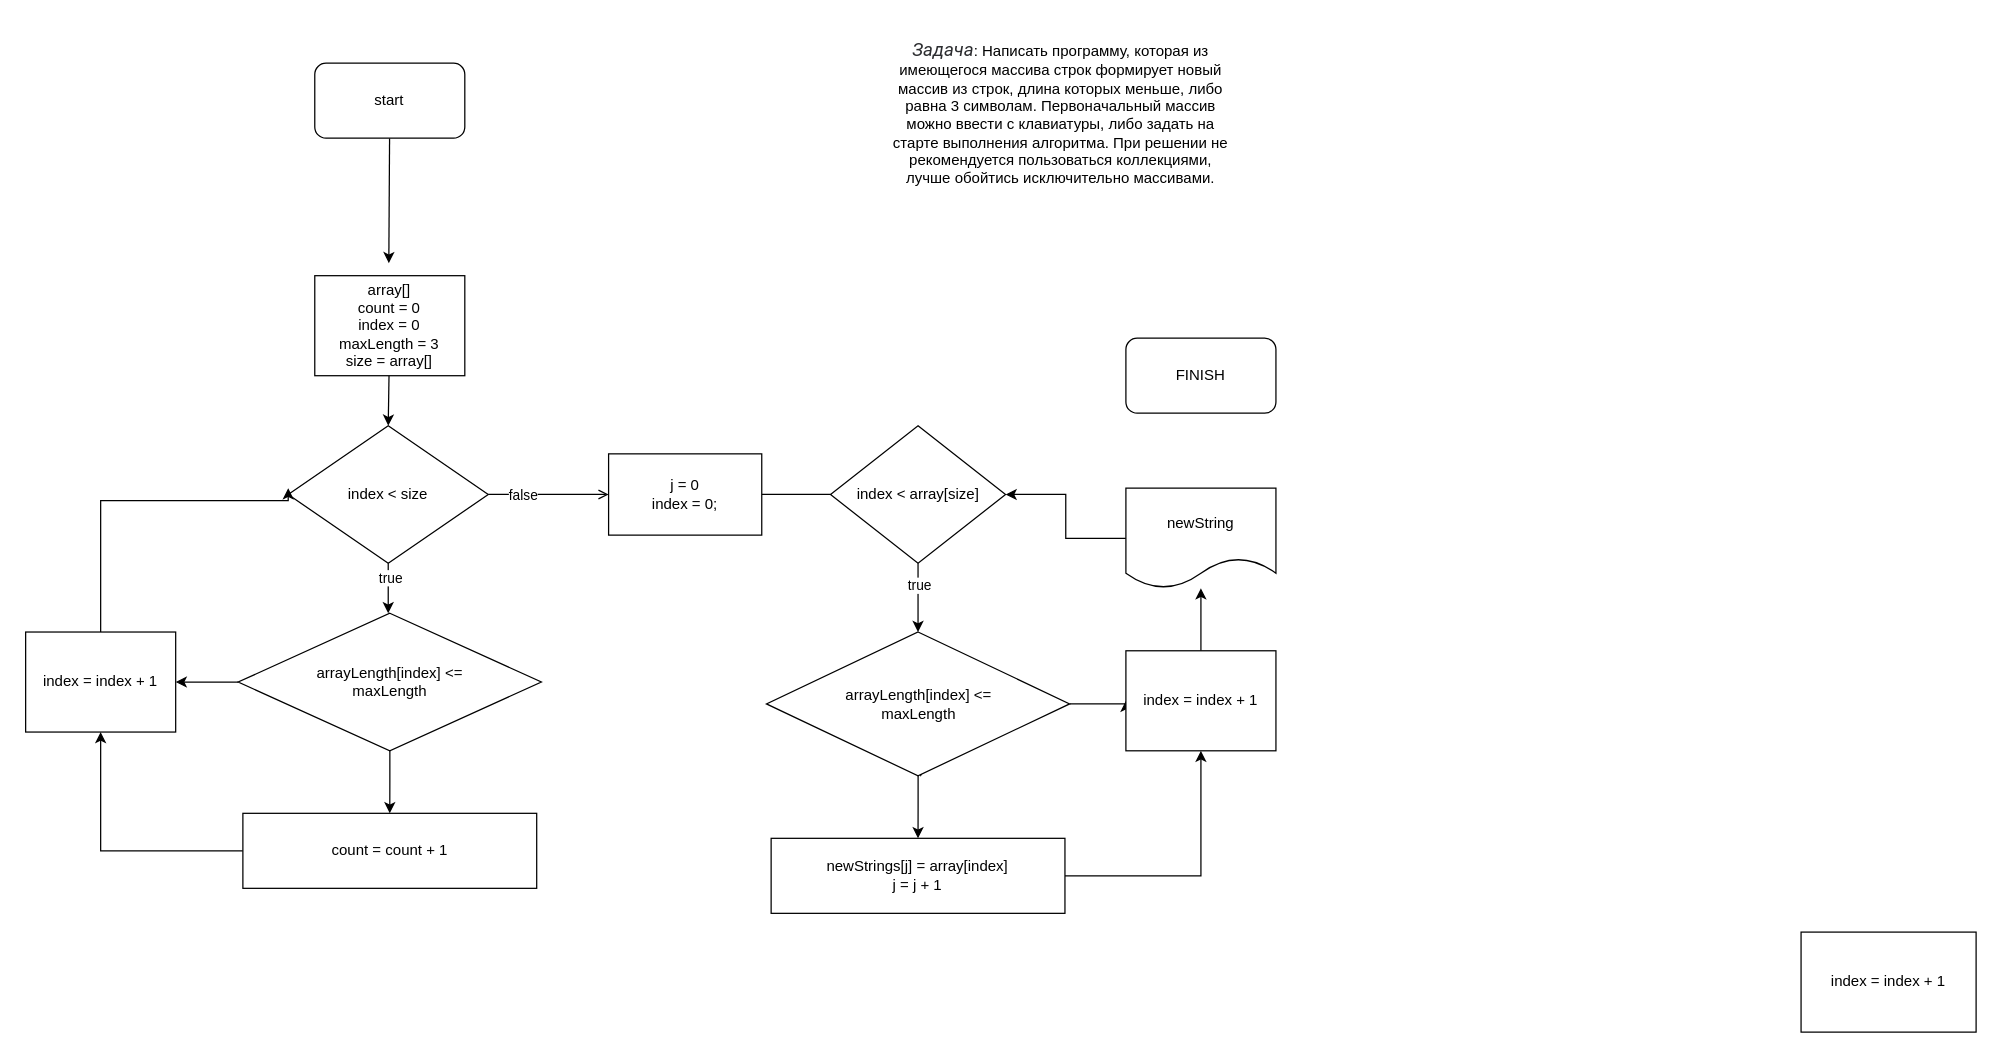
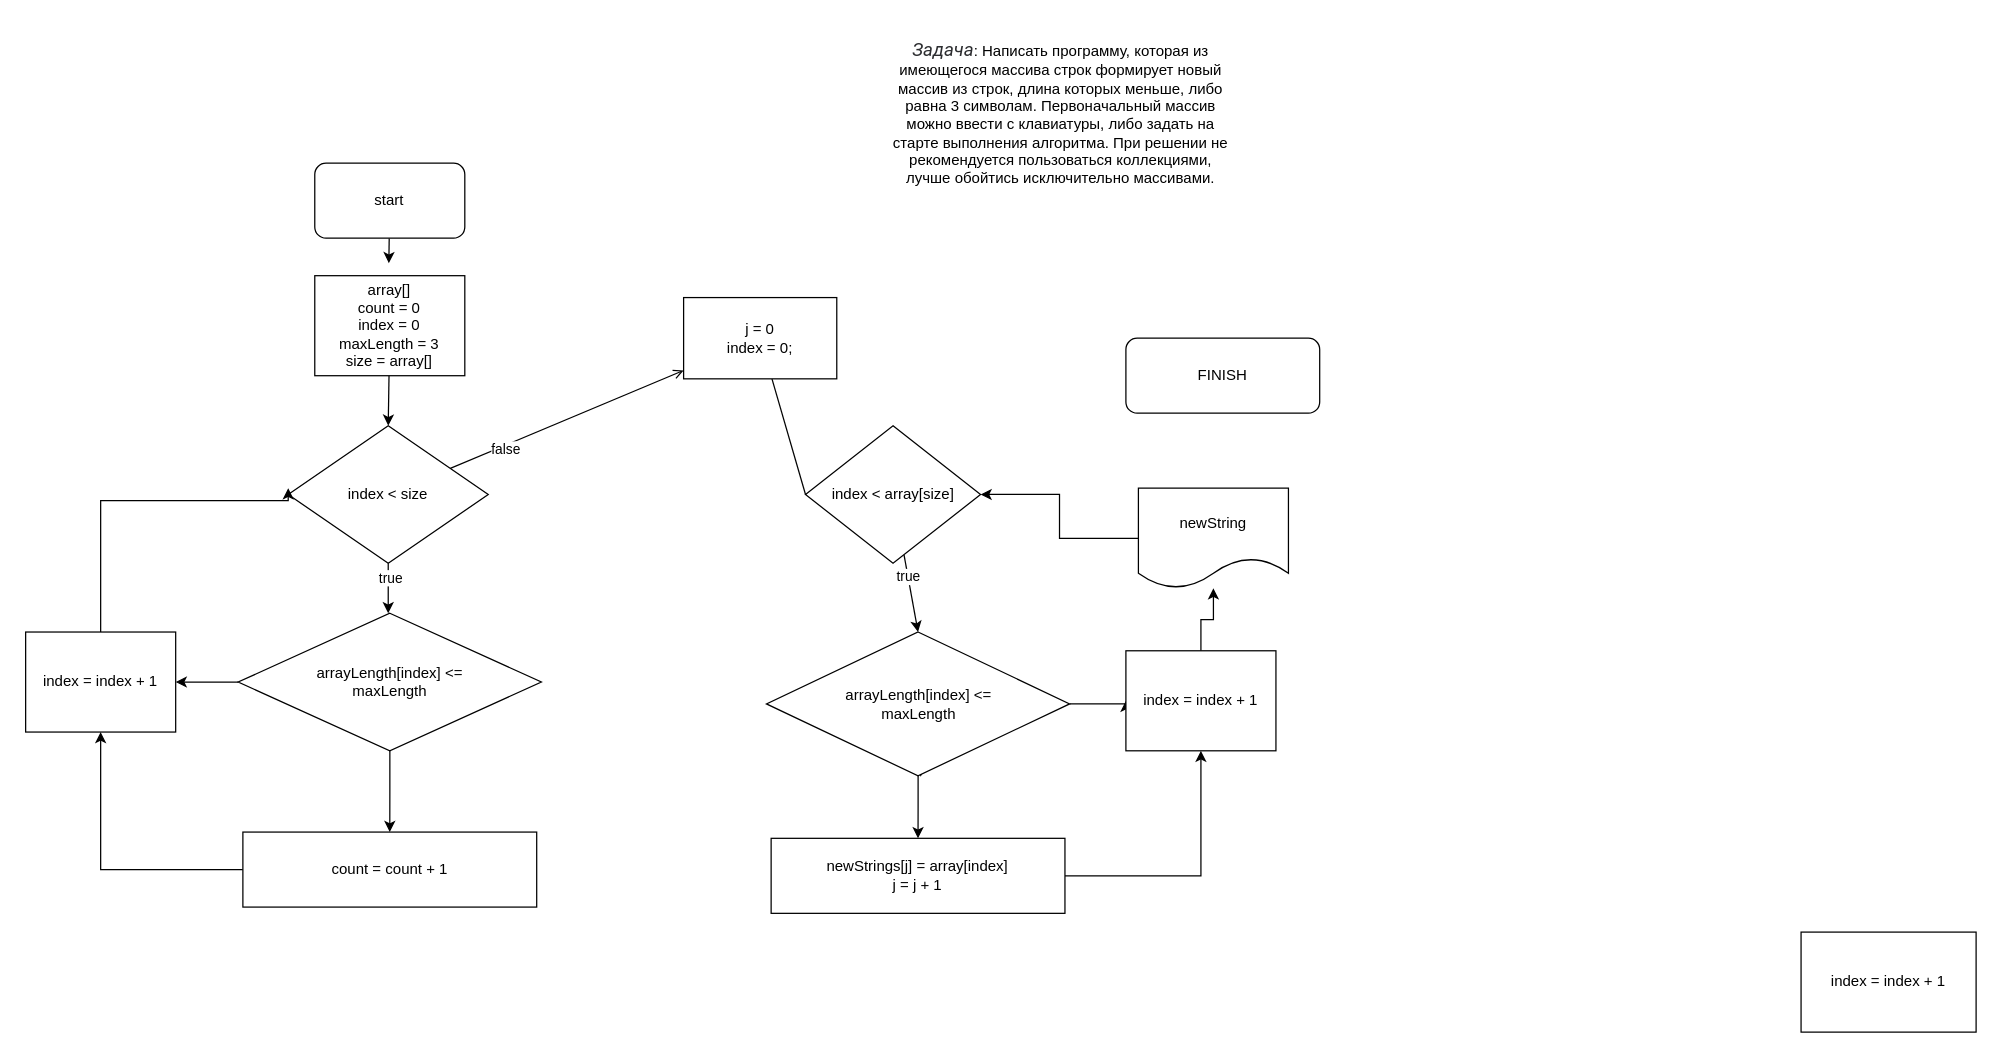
(390, 101) -> (390, 201)
(1201, 376) -> (1223, 376)
(685, 494) -> (760, 338)
(918, 494) -> (893, 494)
(1201, 538) -> (1213, 538)
(390, 851) -> (390, 869)
